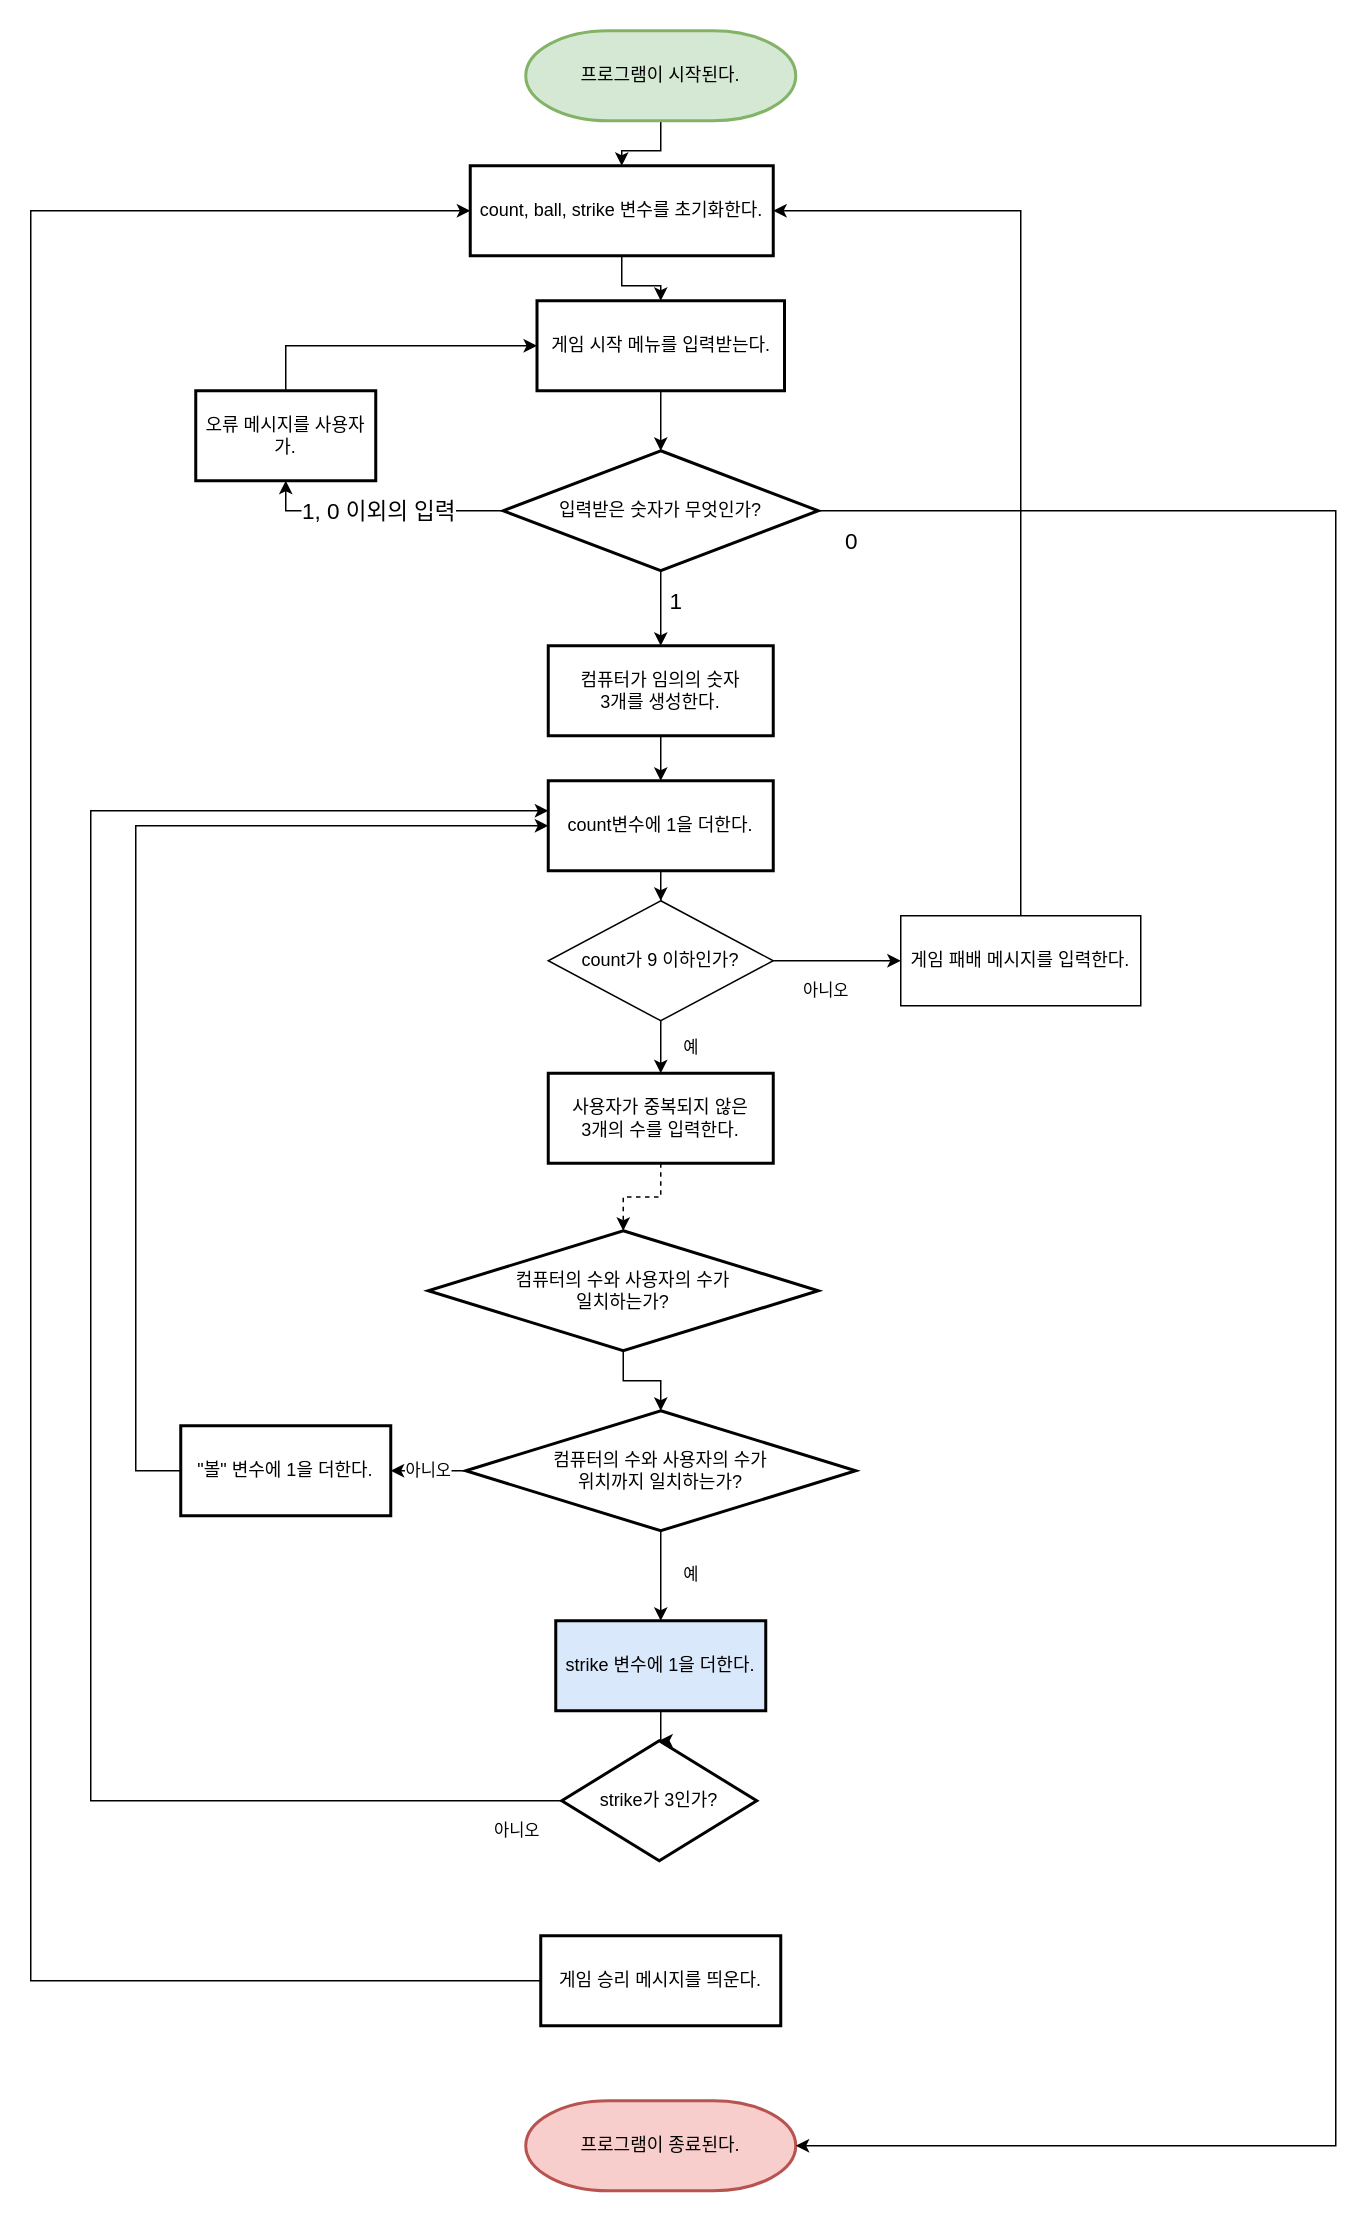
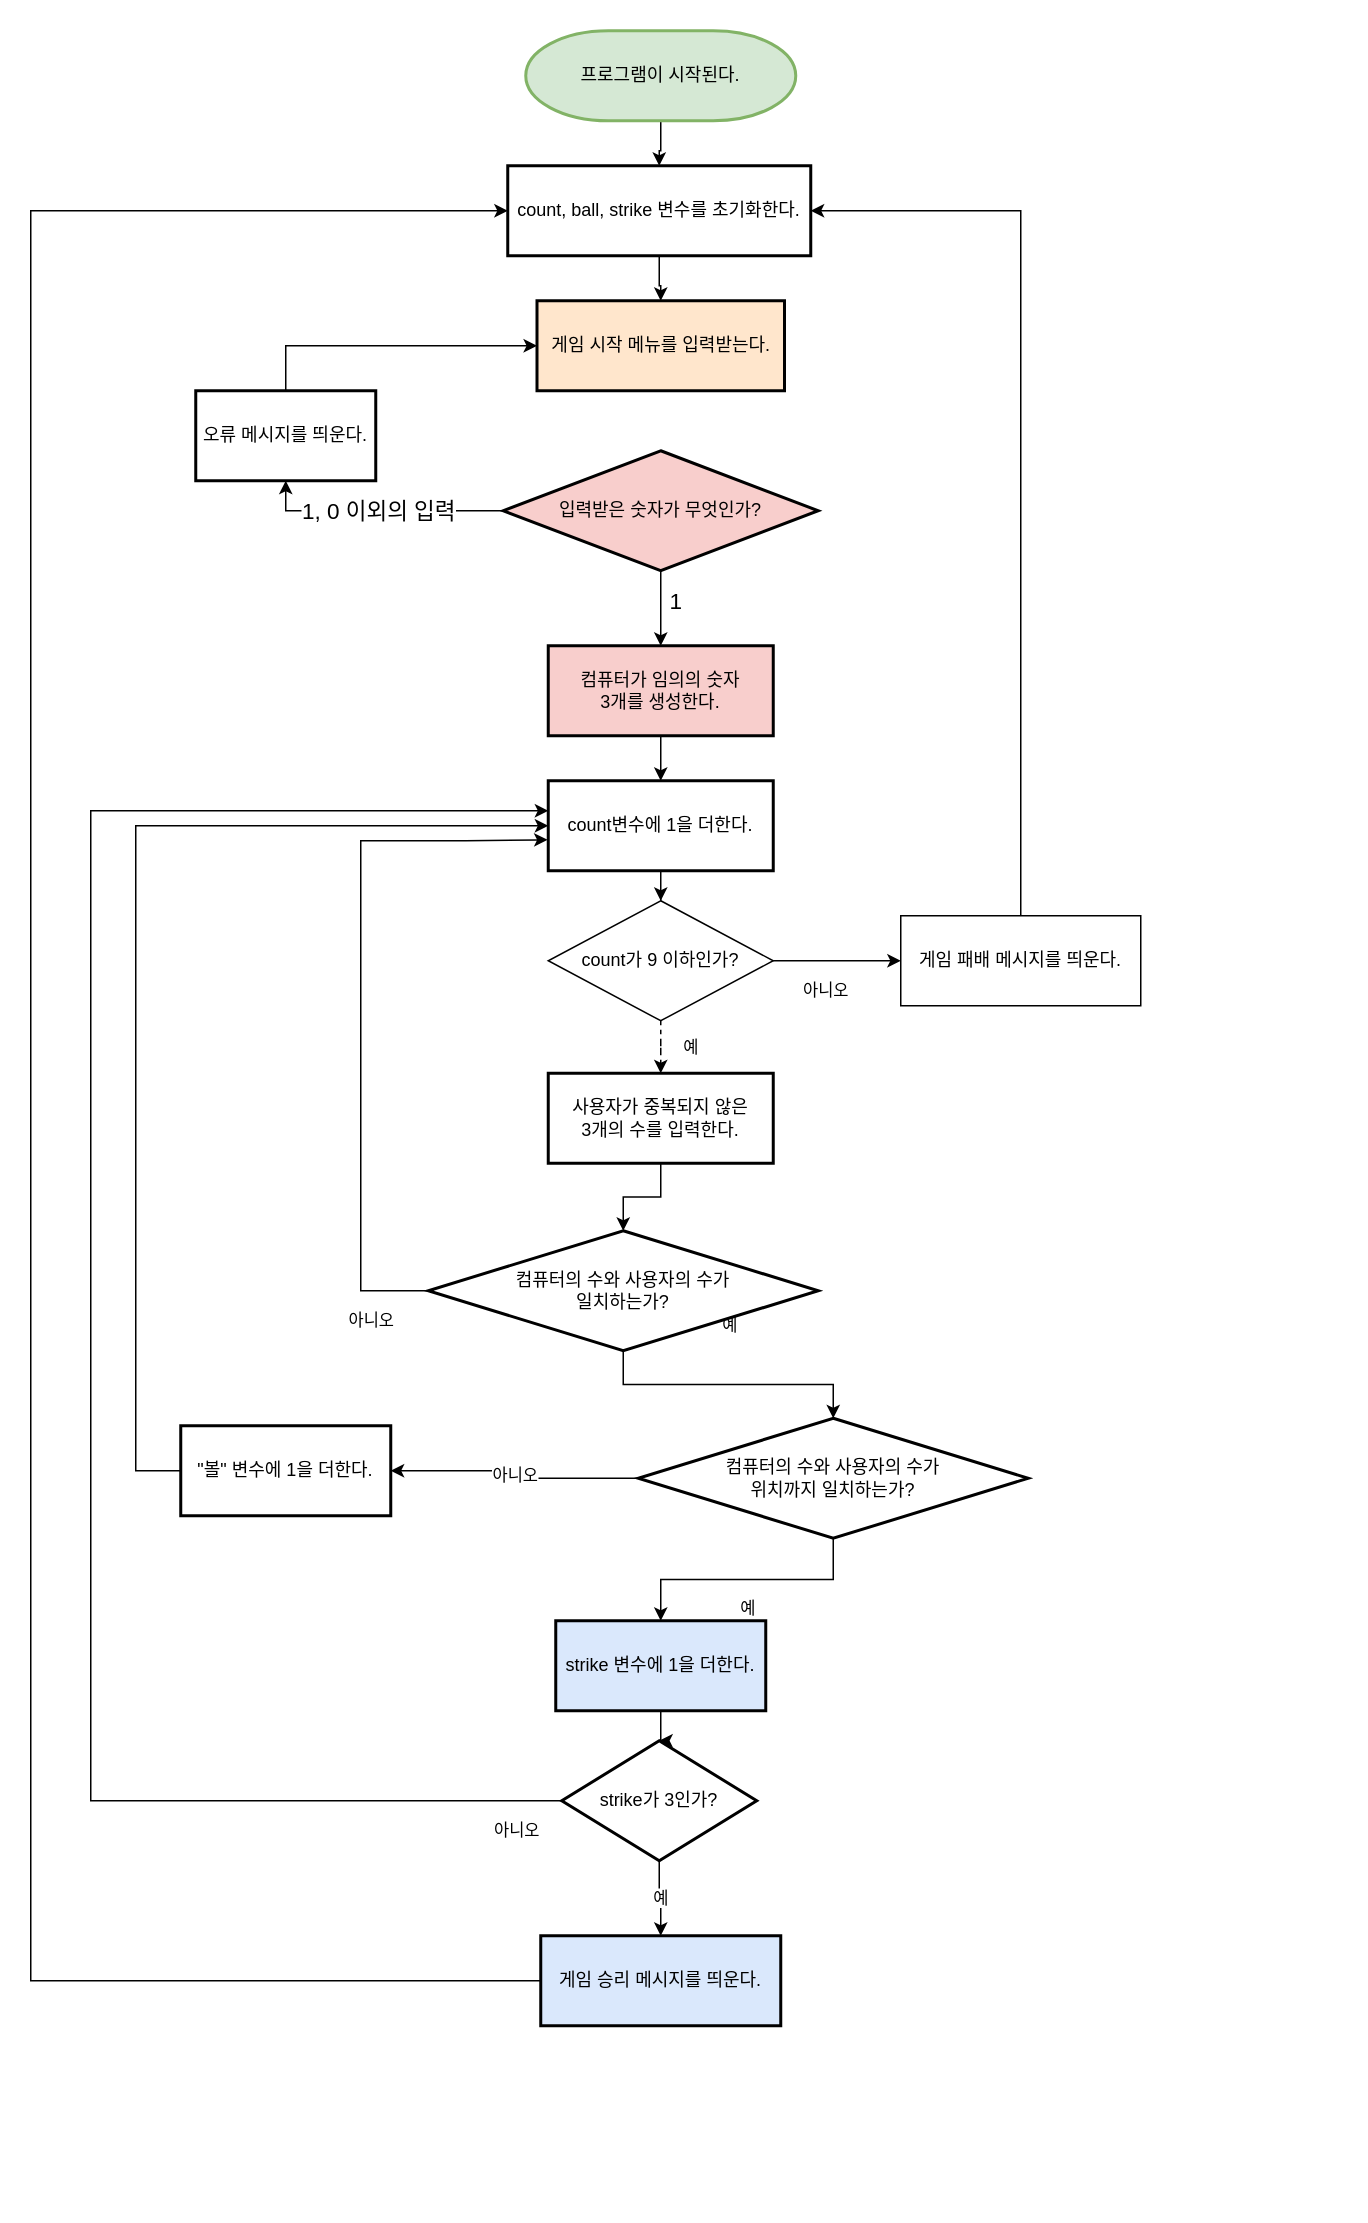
(622, 211) -> (659, 211)
(661, 346) -> (661, 346)
(661, 416) -> none
(286, 436) -> (286, 436)
(661, 511) -> (661, 511)
(661, 691) -> (661, 691)
(1021, 961) -> (1021, 961)
none -> (361, 1010)
(661, 1049) -> (661, 1049)
(648, 1197) -> (648, 1197)
(1336, 1336) -> none
(661, 1471) -> (833, 1478)
none -> (659, 1893)
(661, 1981) -> (661, 1981)
(661, 2146) -> none
